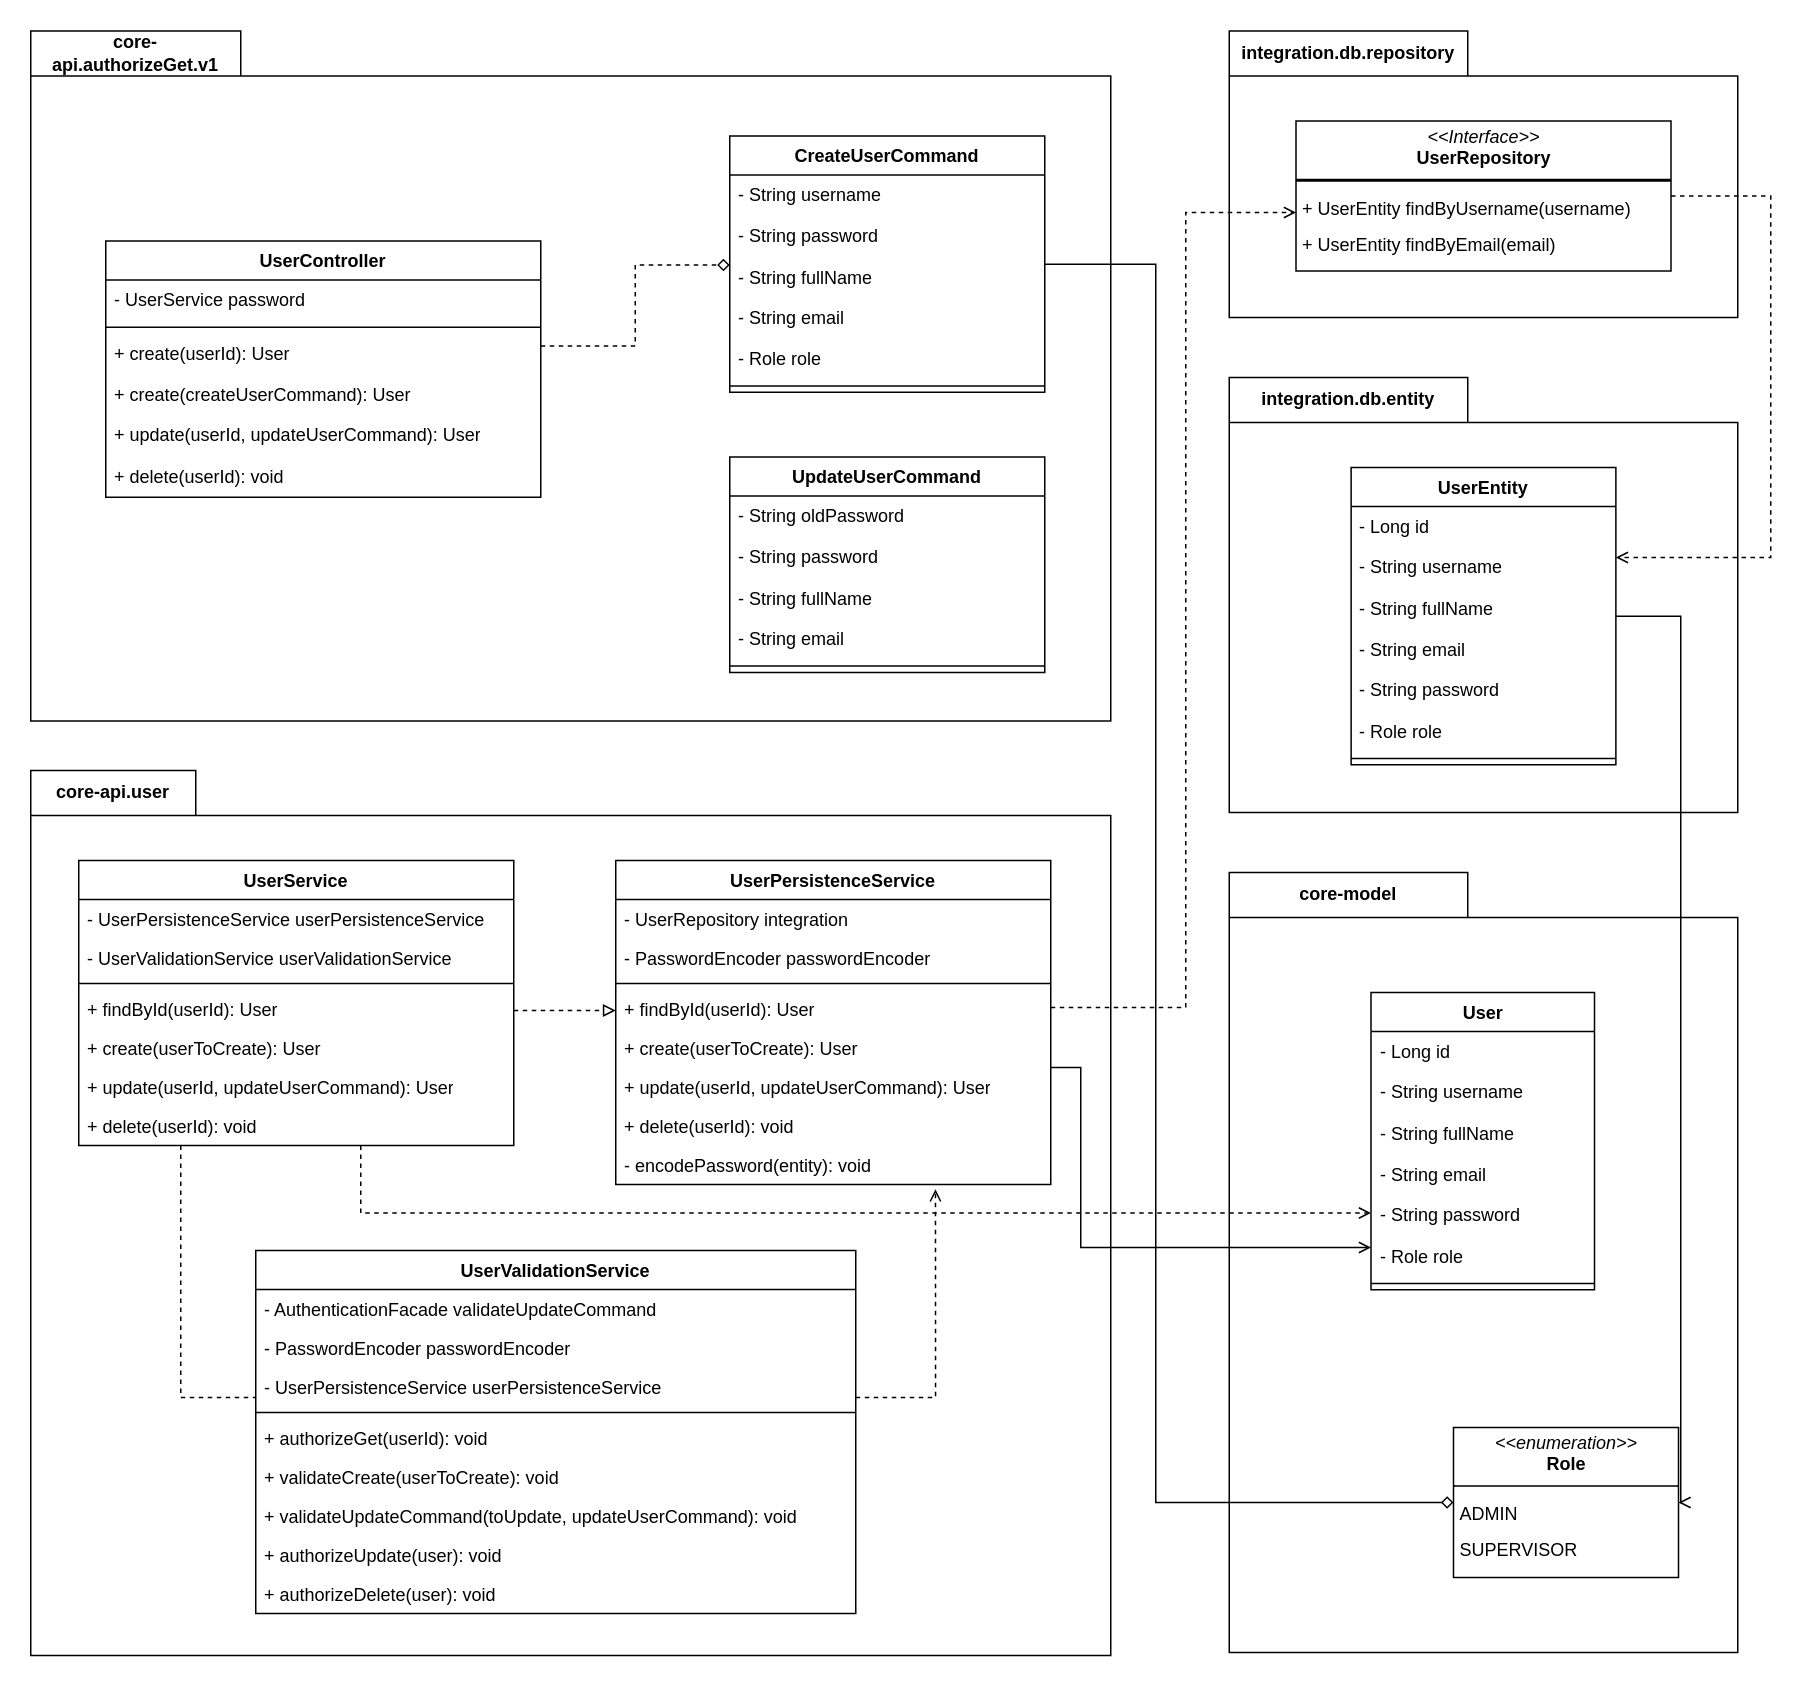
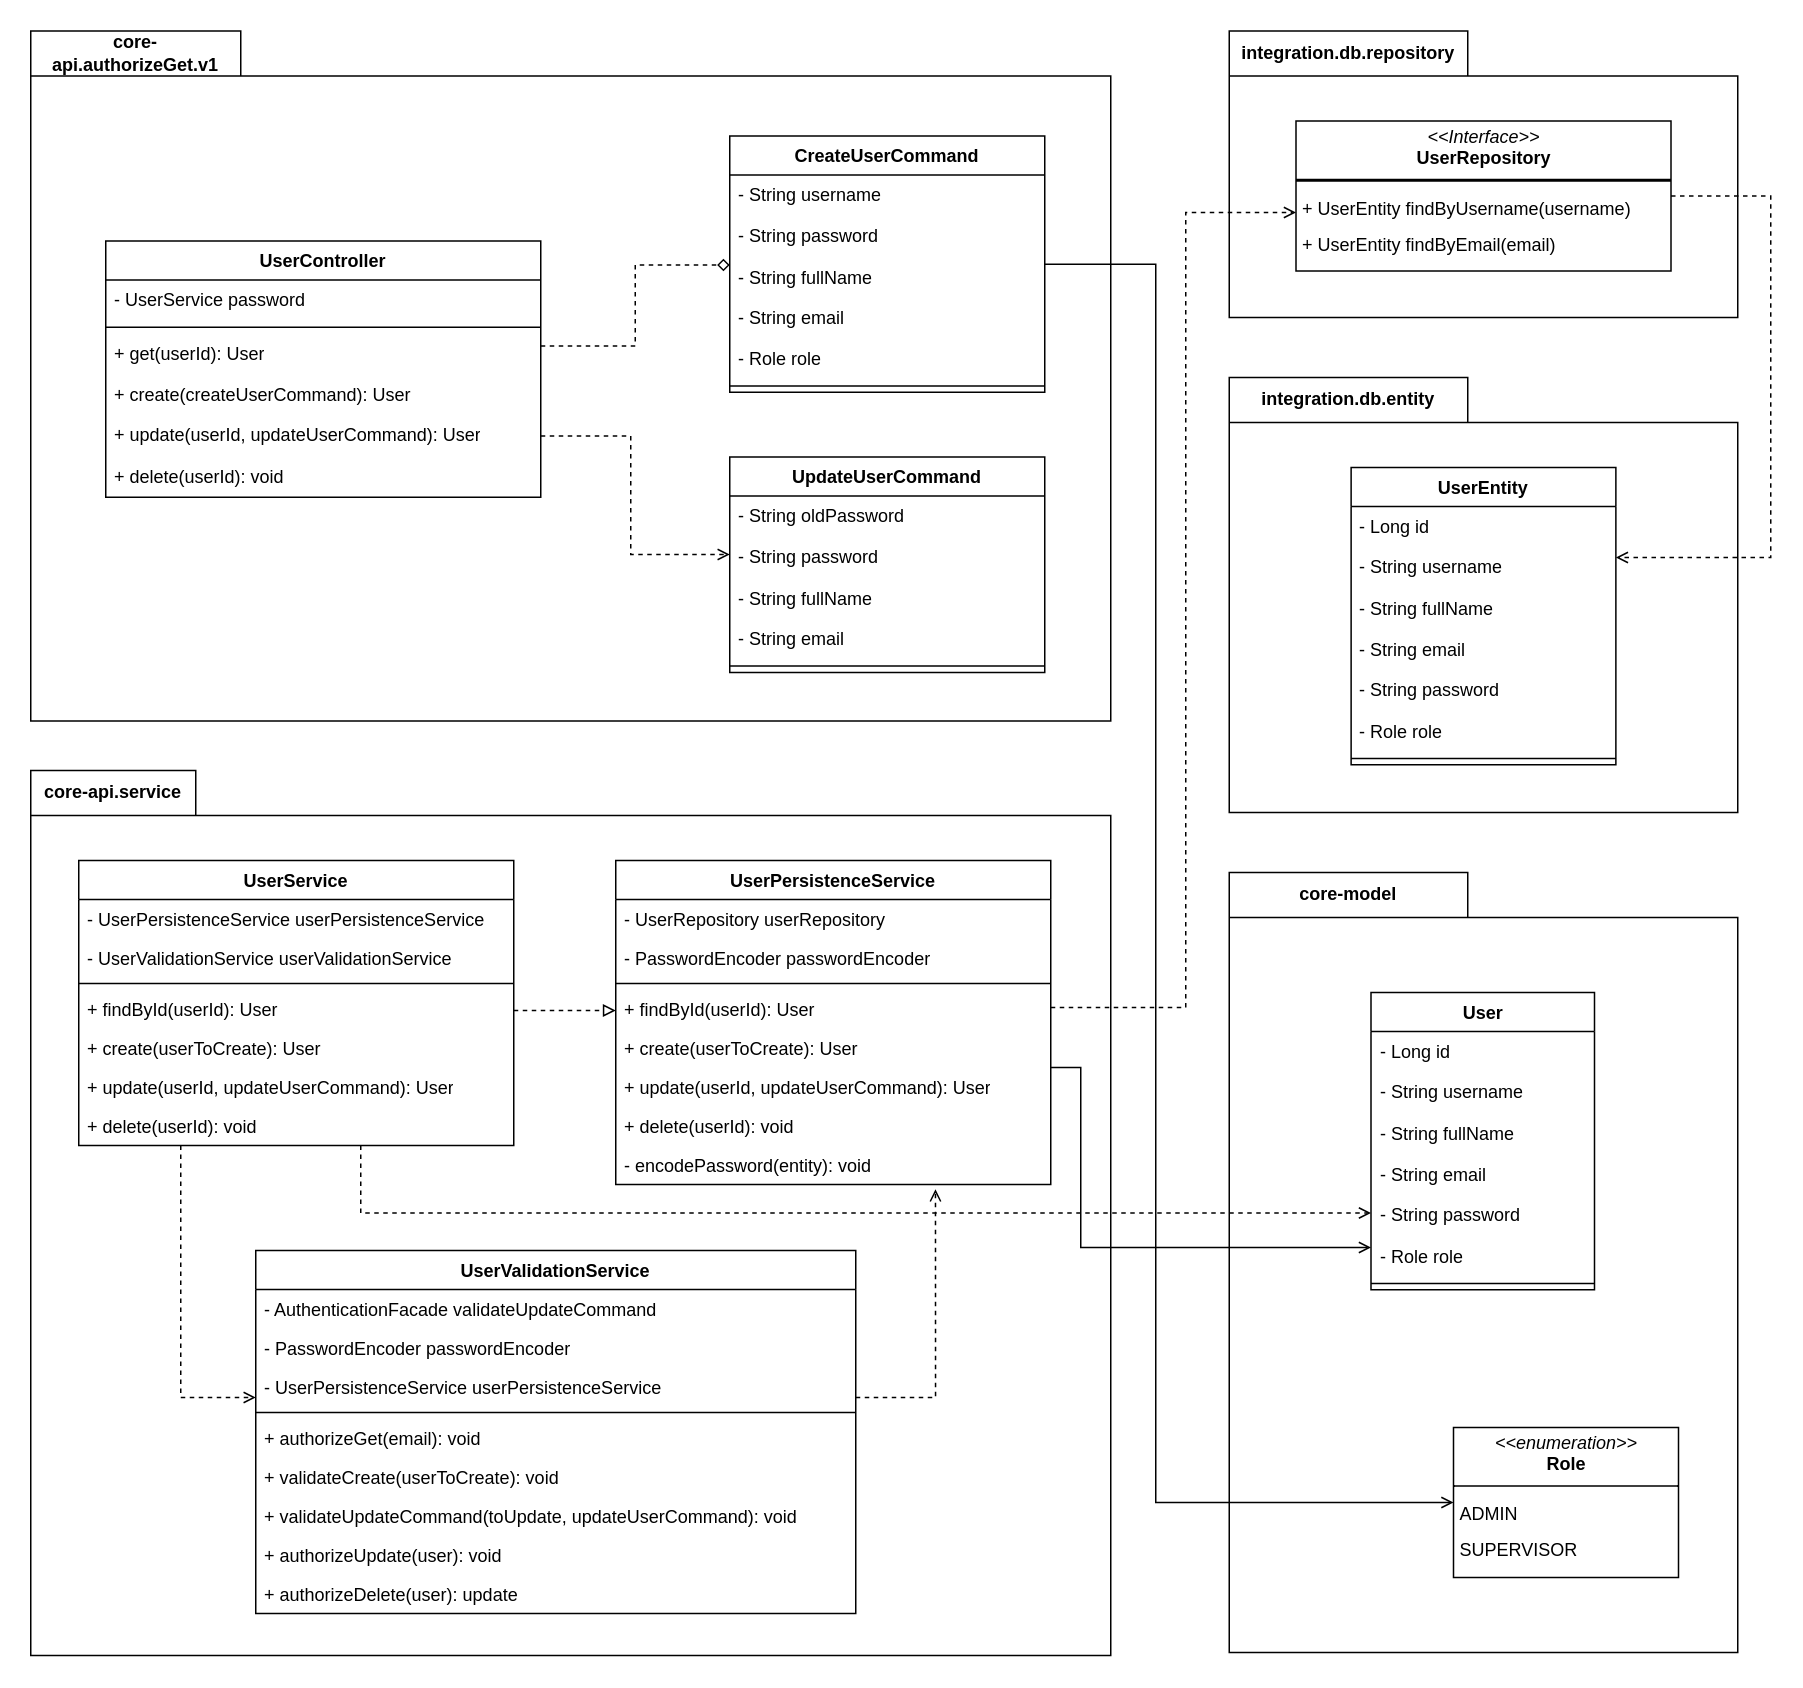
(219, 355) -> (203, 355)
none -> (631, 498)
(113, 793) -> (113, 793)
(754, 921) -> (772, 921)
(1681, 1028) -> none
(249, 1397) -> (249, 1397)
(394, 1440) -> (384, 1440)
(1441, 1502) -> (1445, 1502)
(397, 1596) -> (409, 1596)
